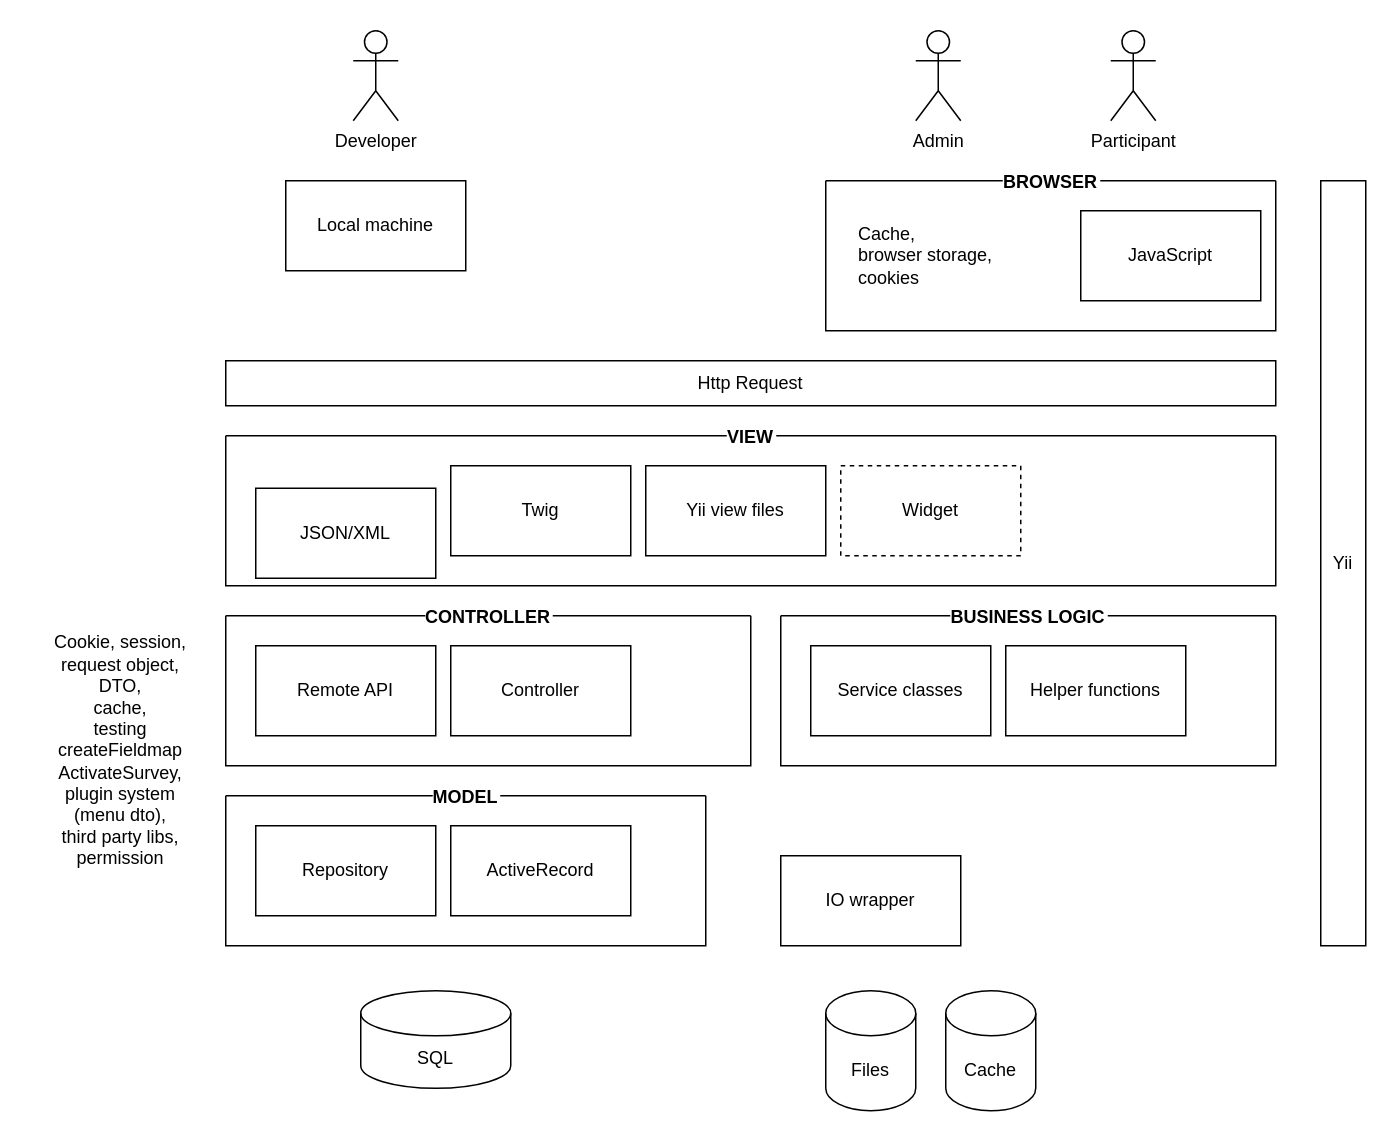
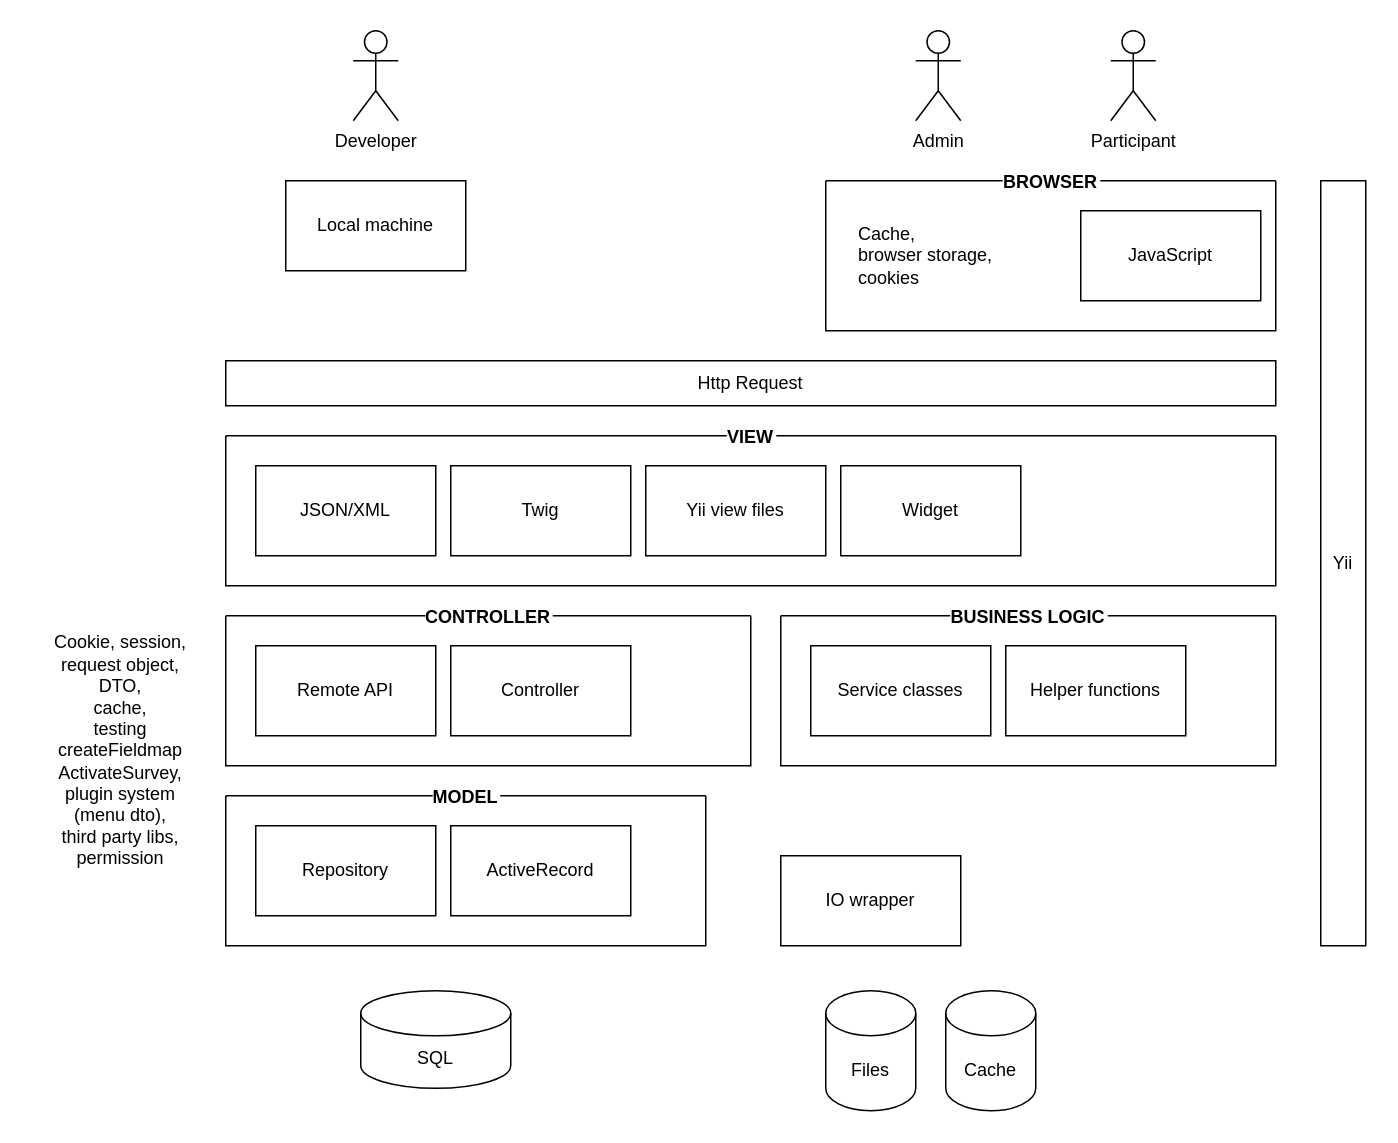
(931, 511) -> (931, 511)
(346, 533) -> (346, 511)
